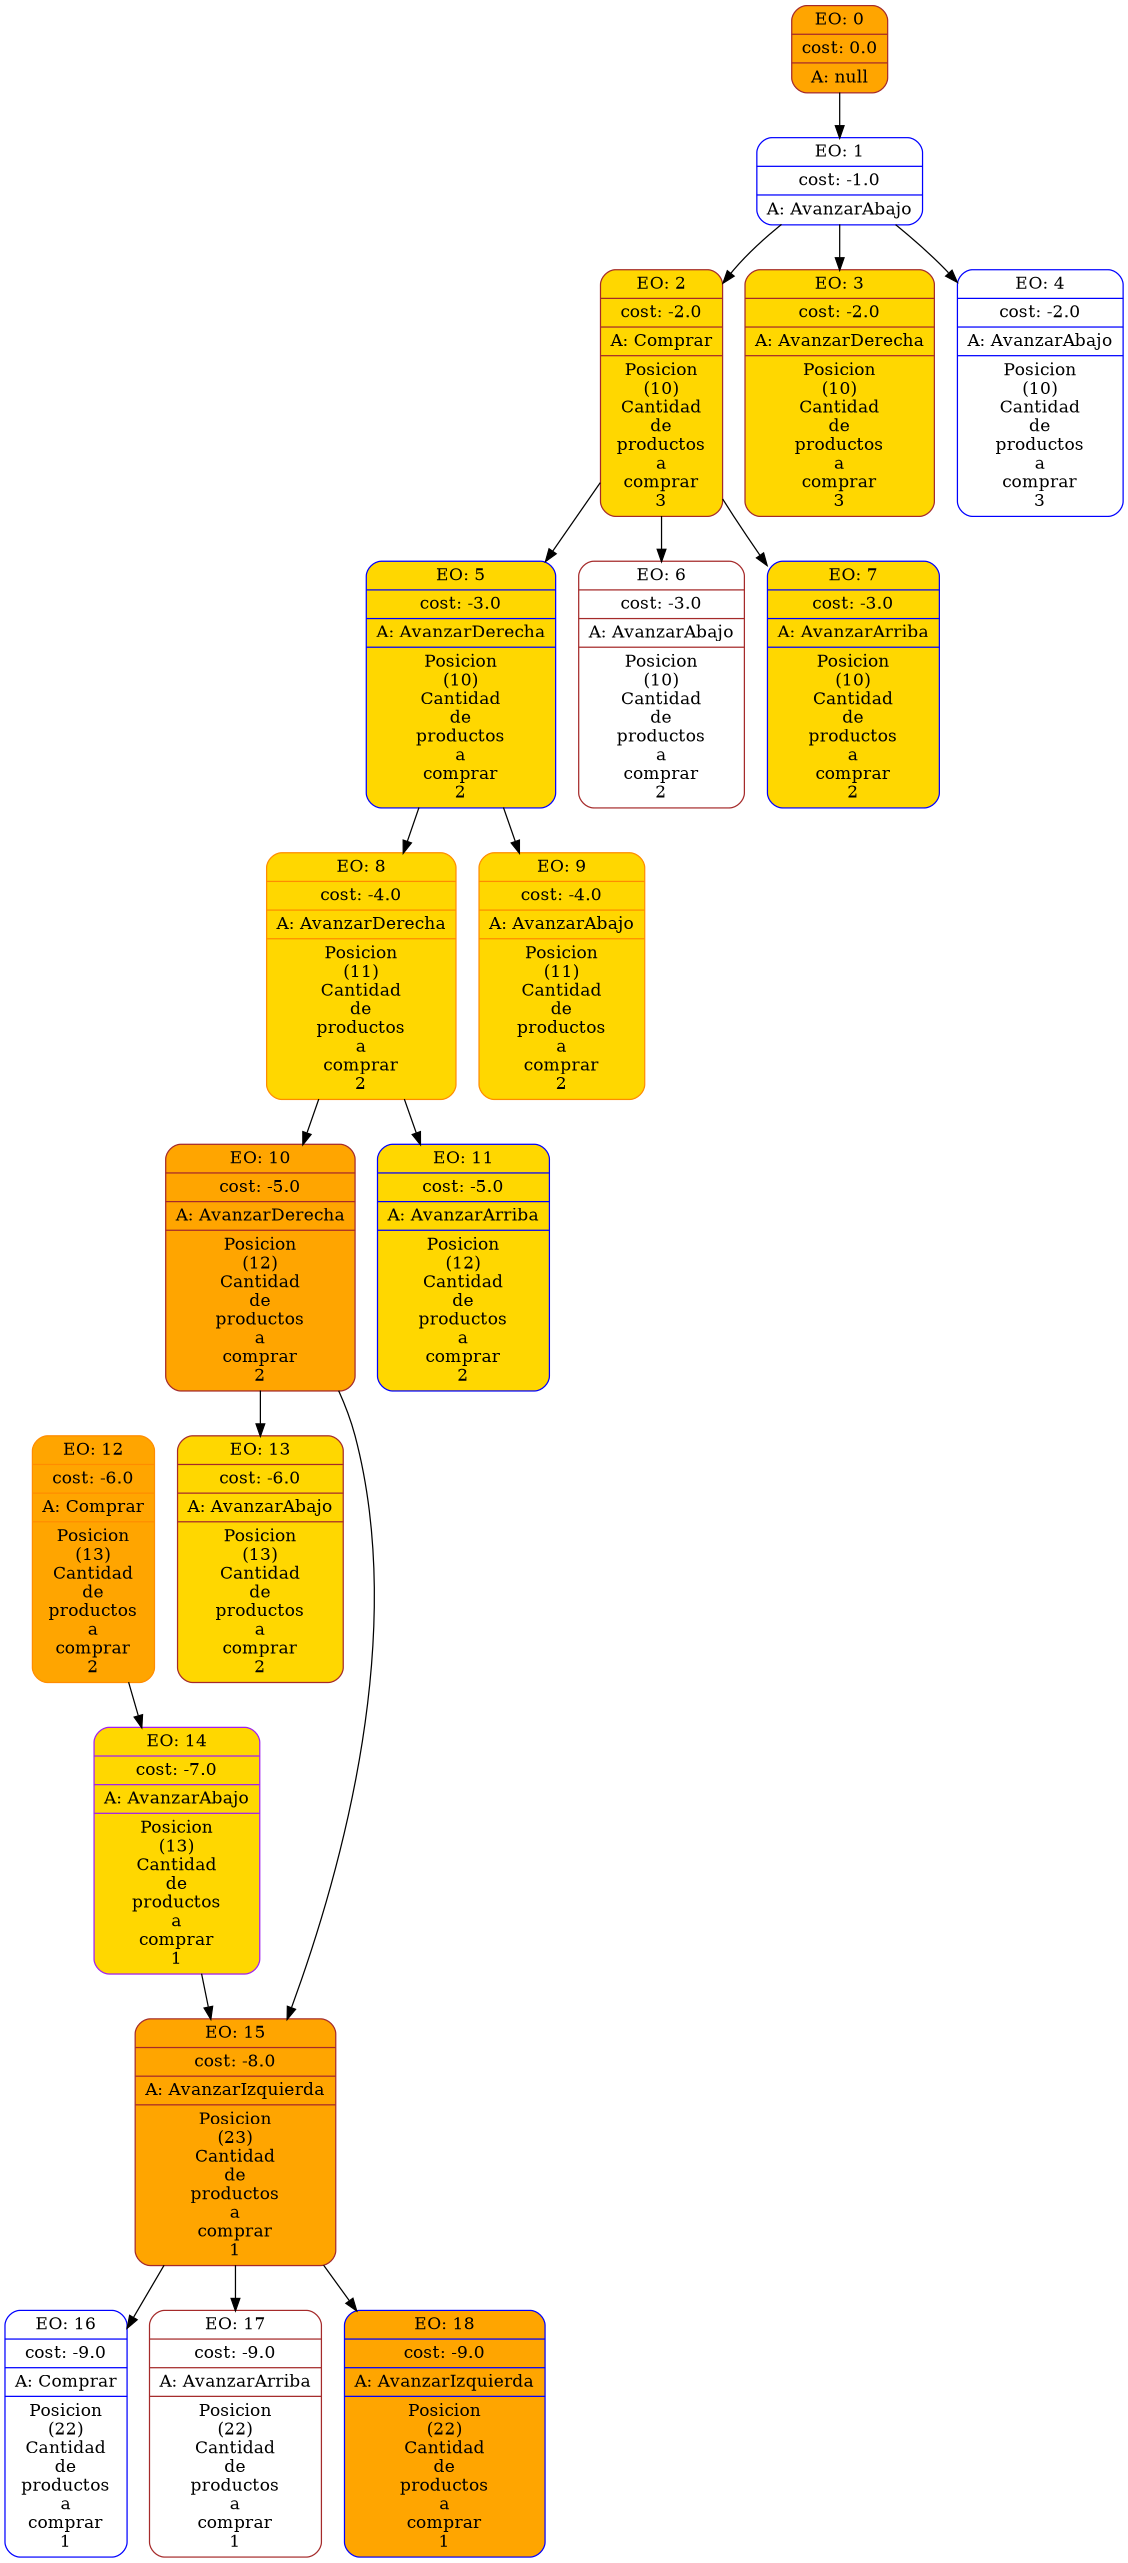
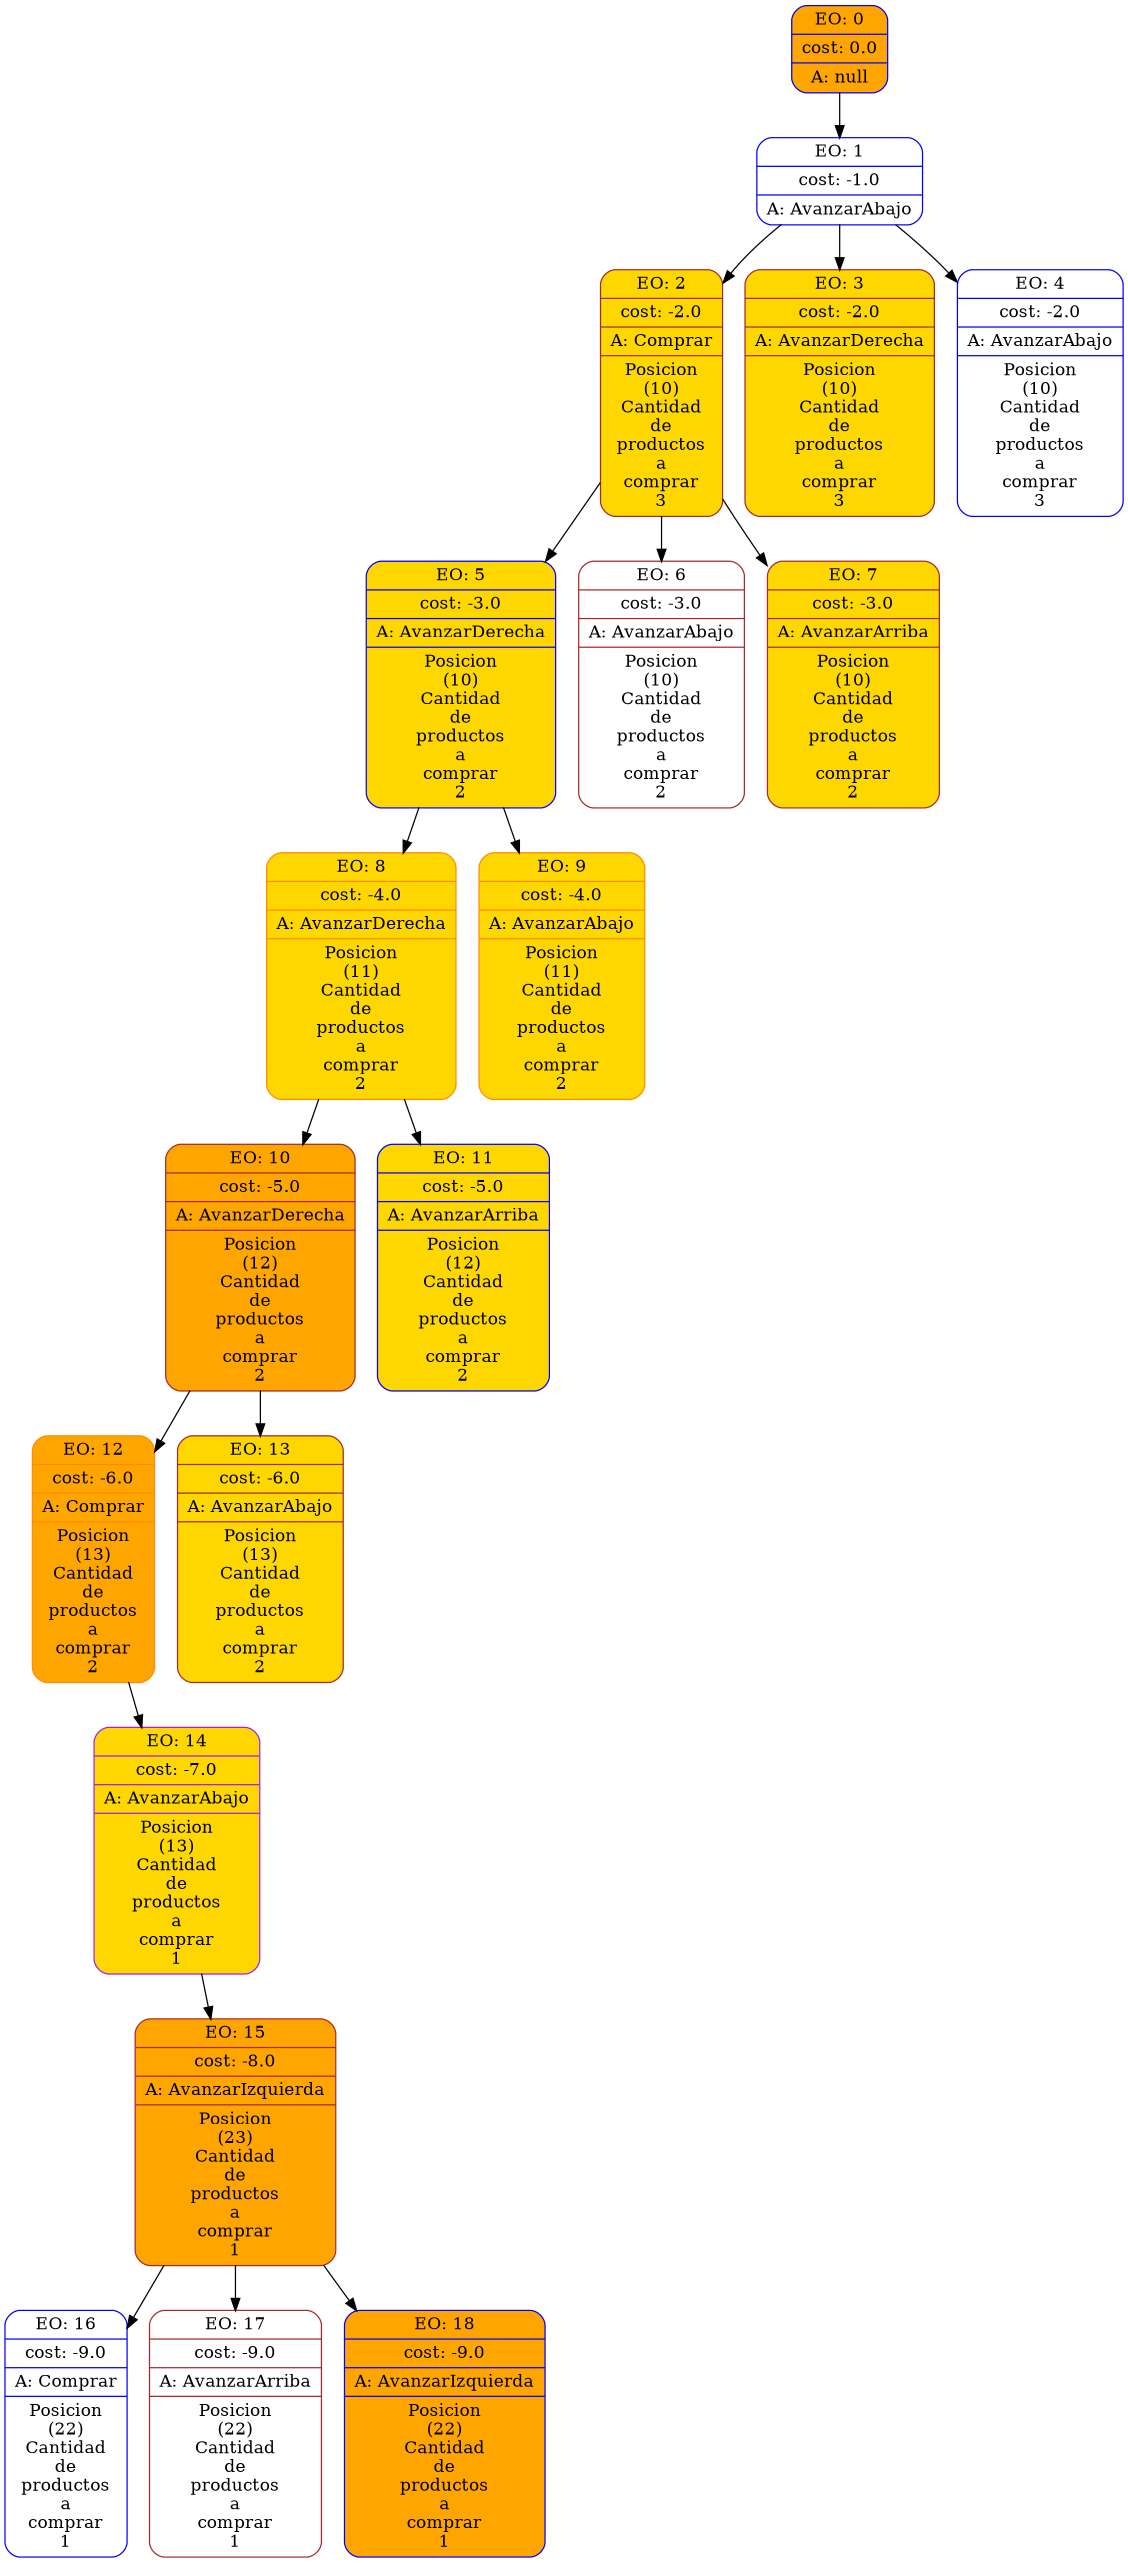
(840, 49) -> (840, 49)
(853, 685) -> (853, 685)
(367, 1702) -> (175, 1416)
